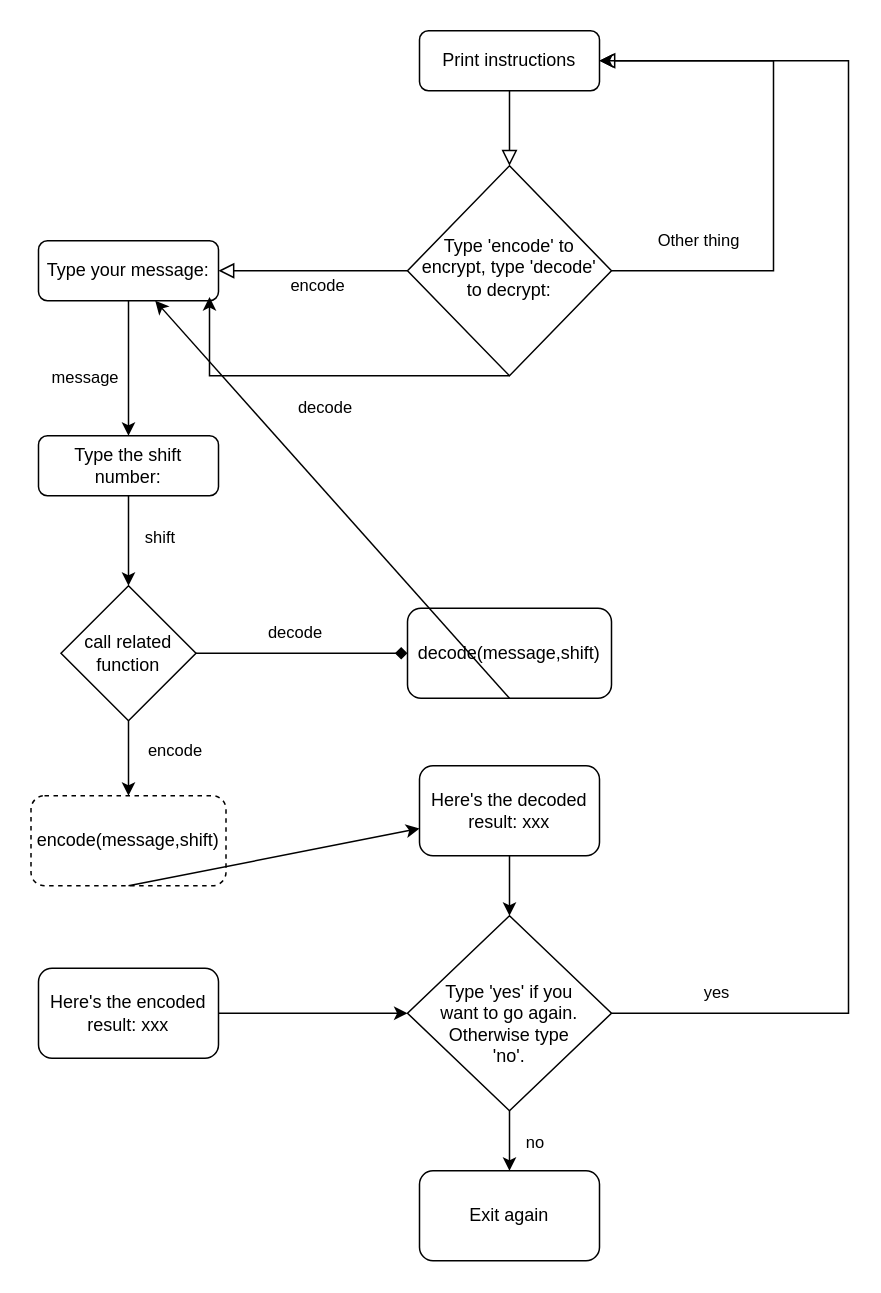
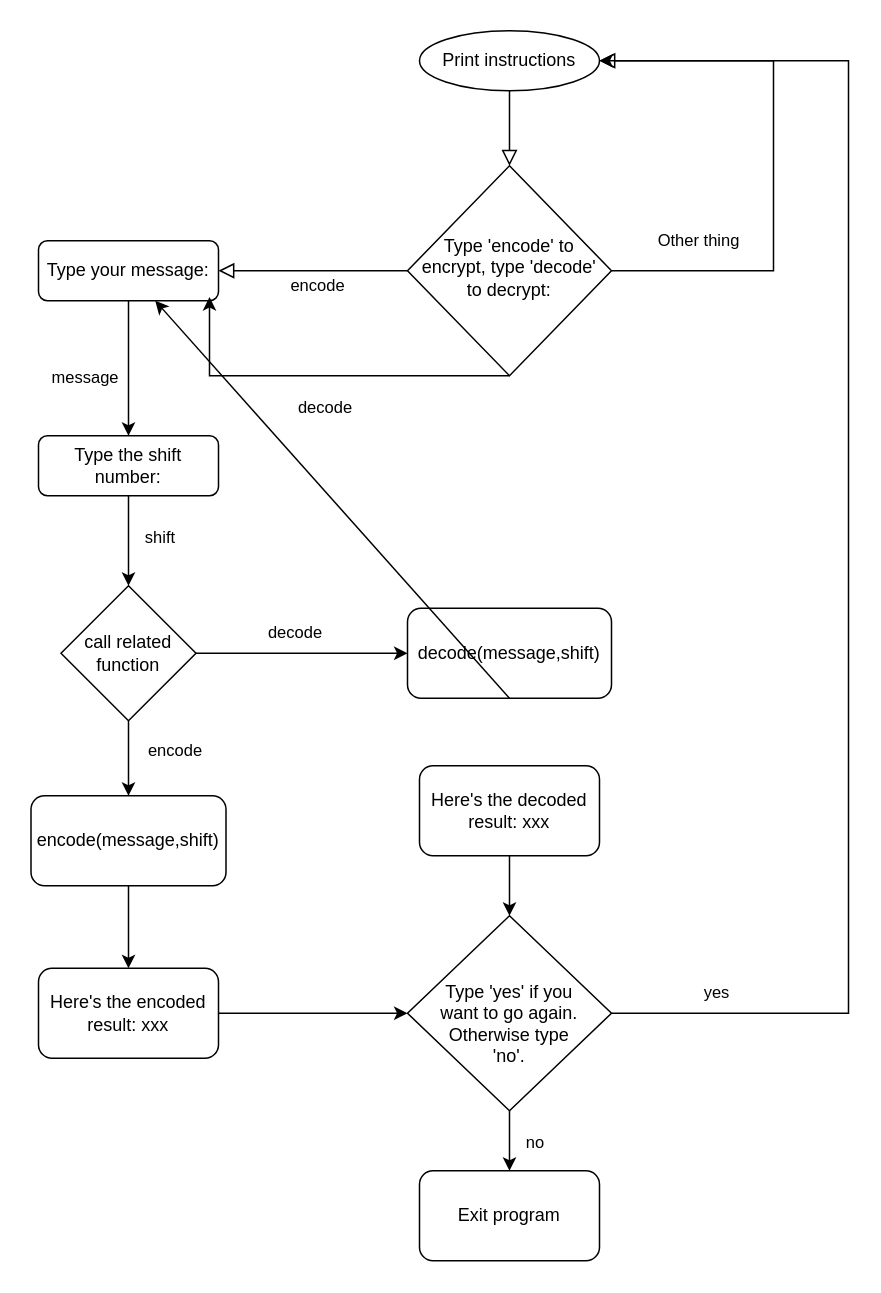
(509, 61) -> (509, 61)
(395, 653) -> (396, 653)
(128, 841) -> (128, 841)
(269, 858) -> (128, 922)
(509, 1216) -> (509, 1216)
